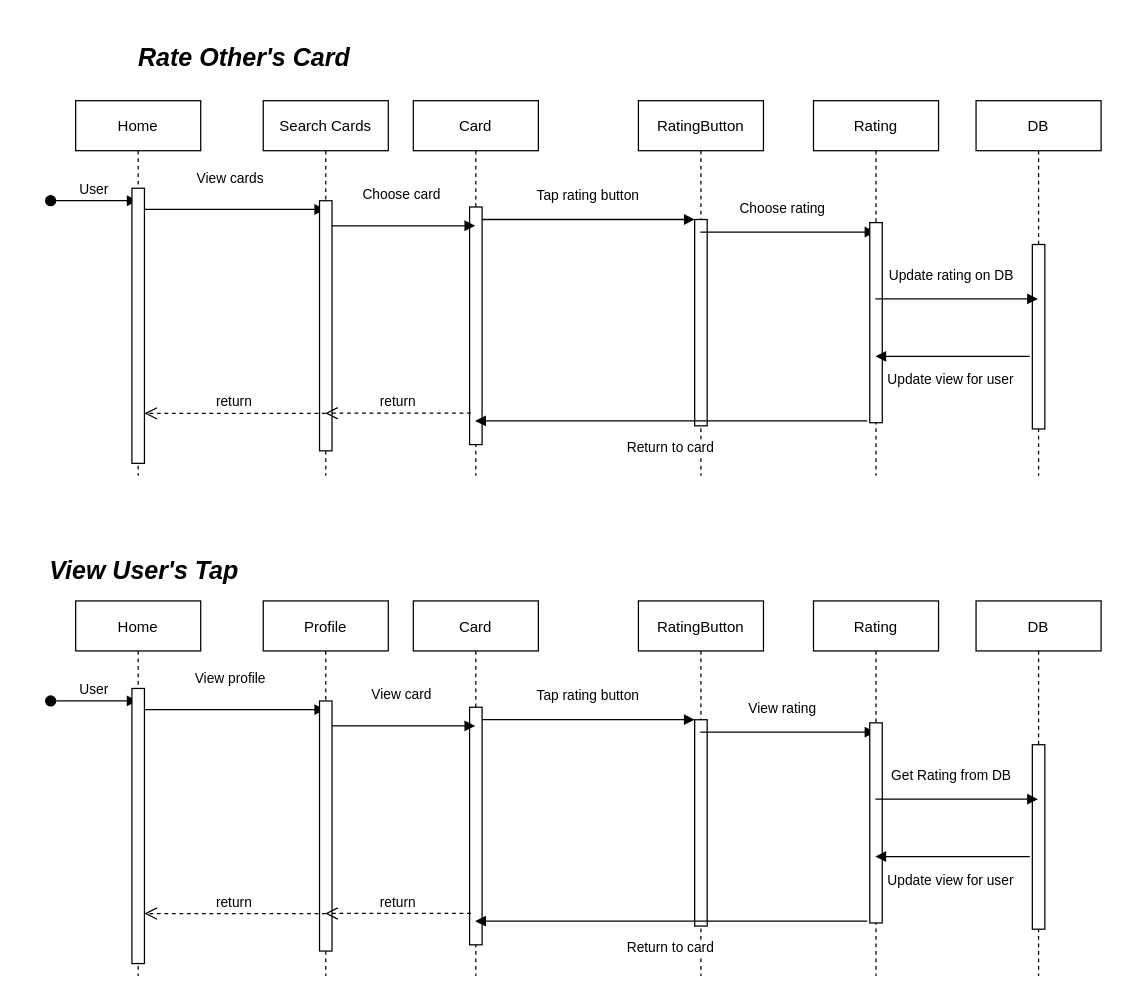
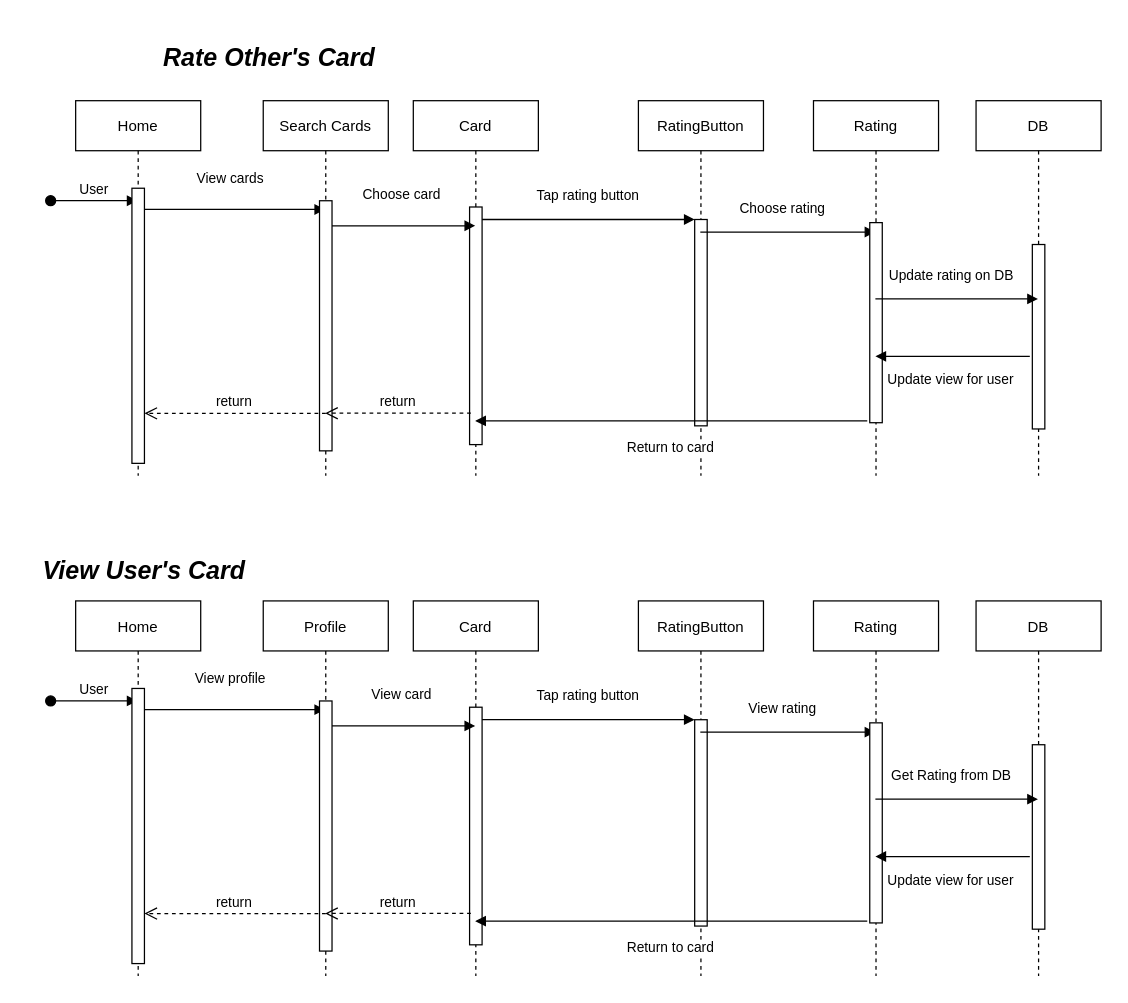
(244, 57) -> (269, 57)
(144, 569) -> (144, 569)
